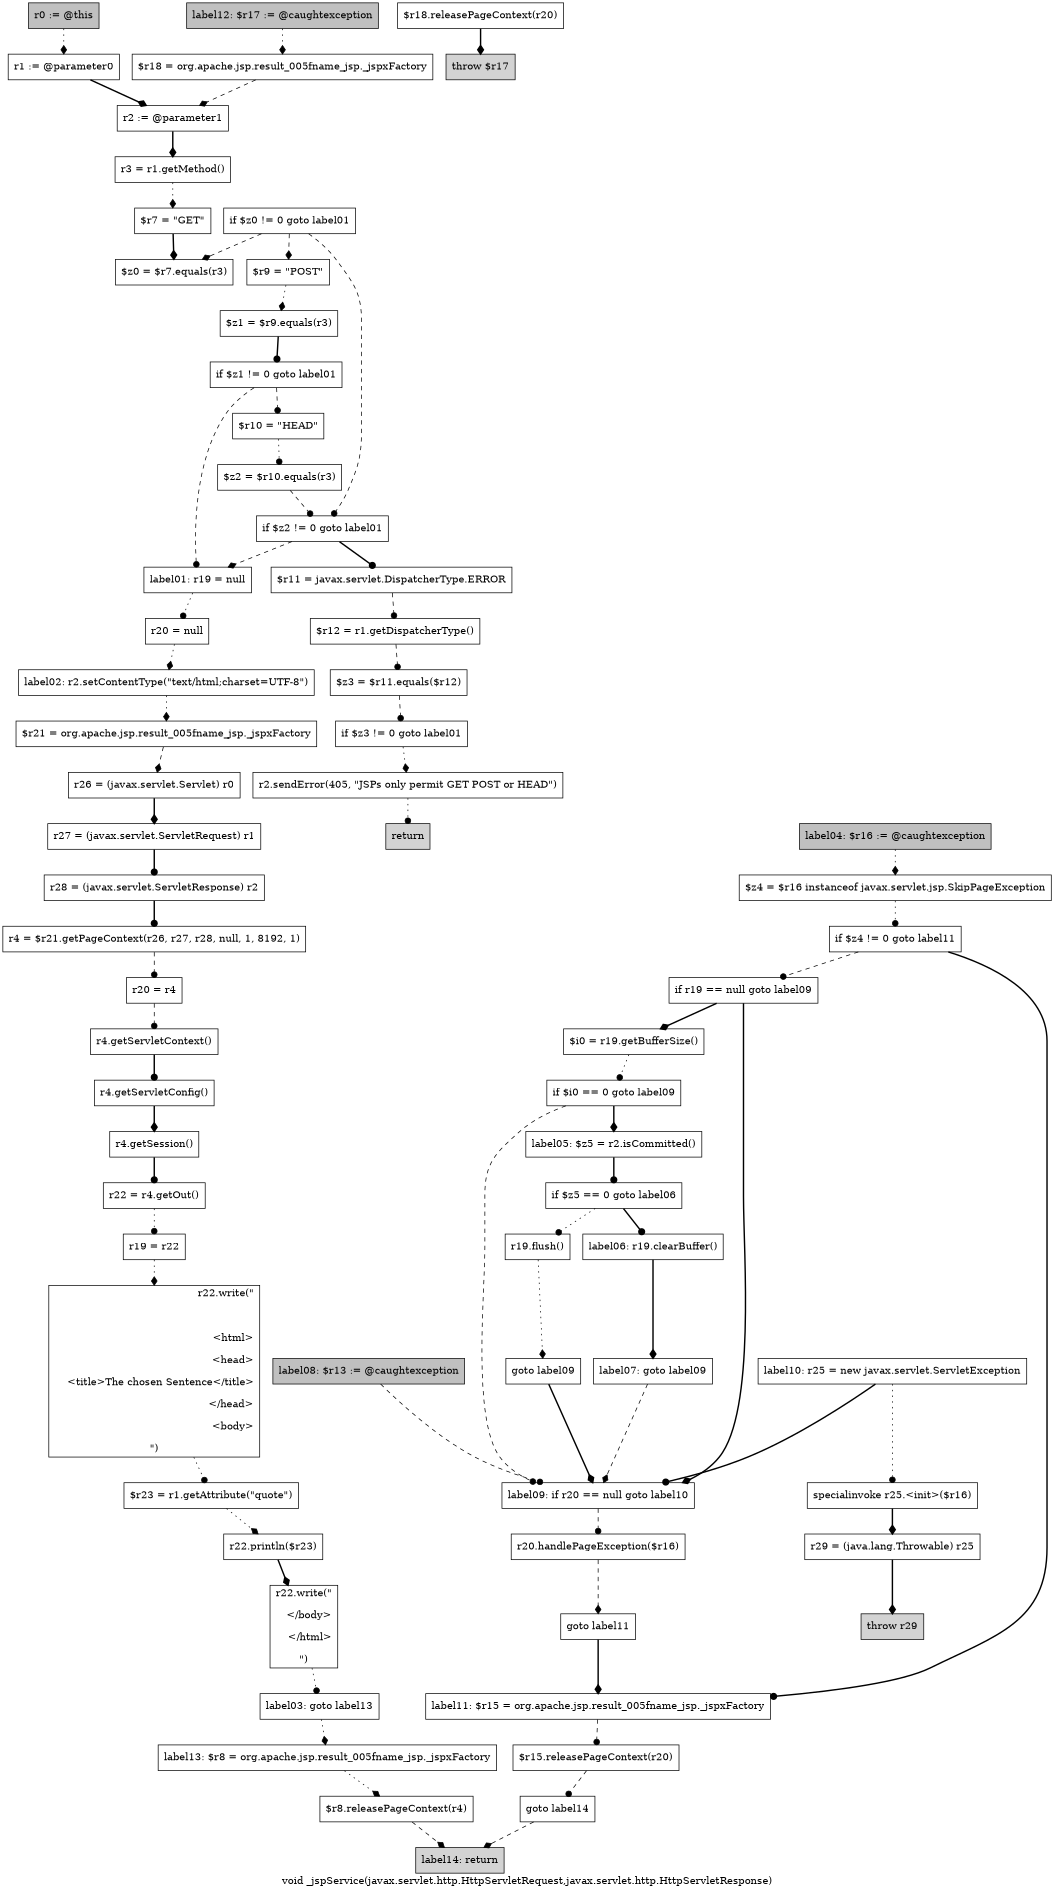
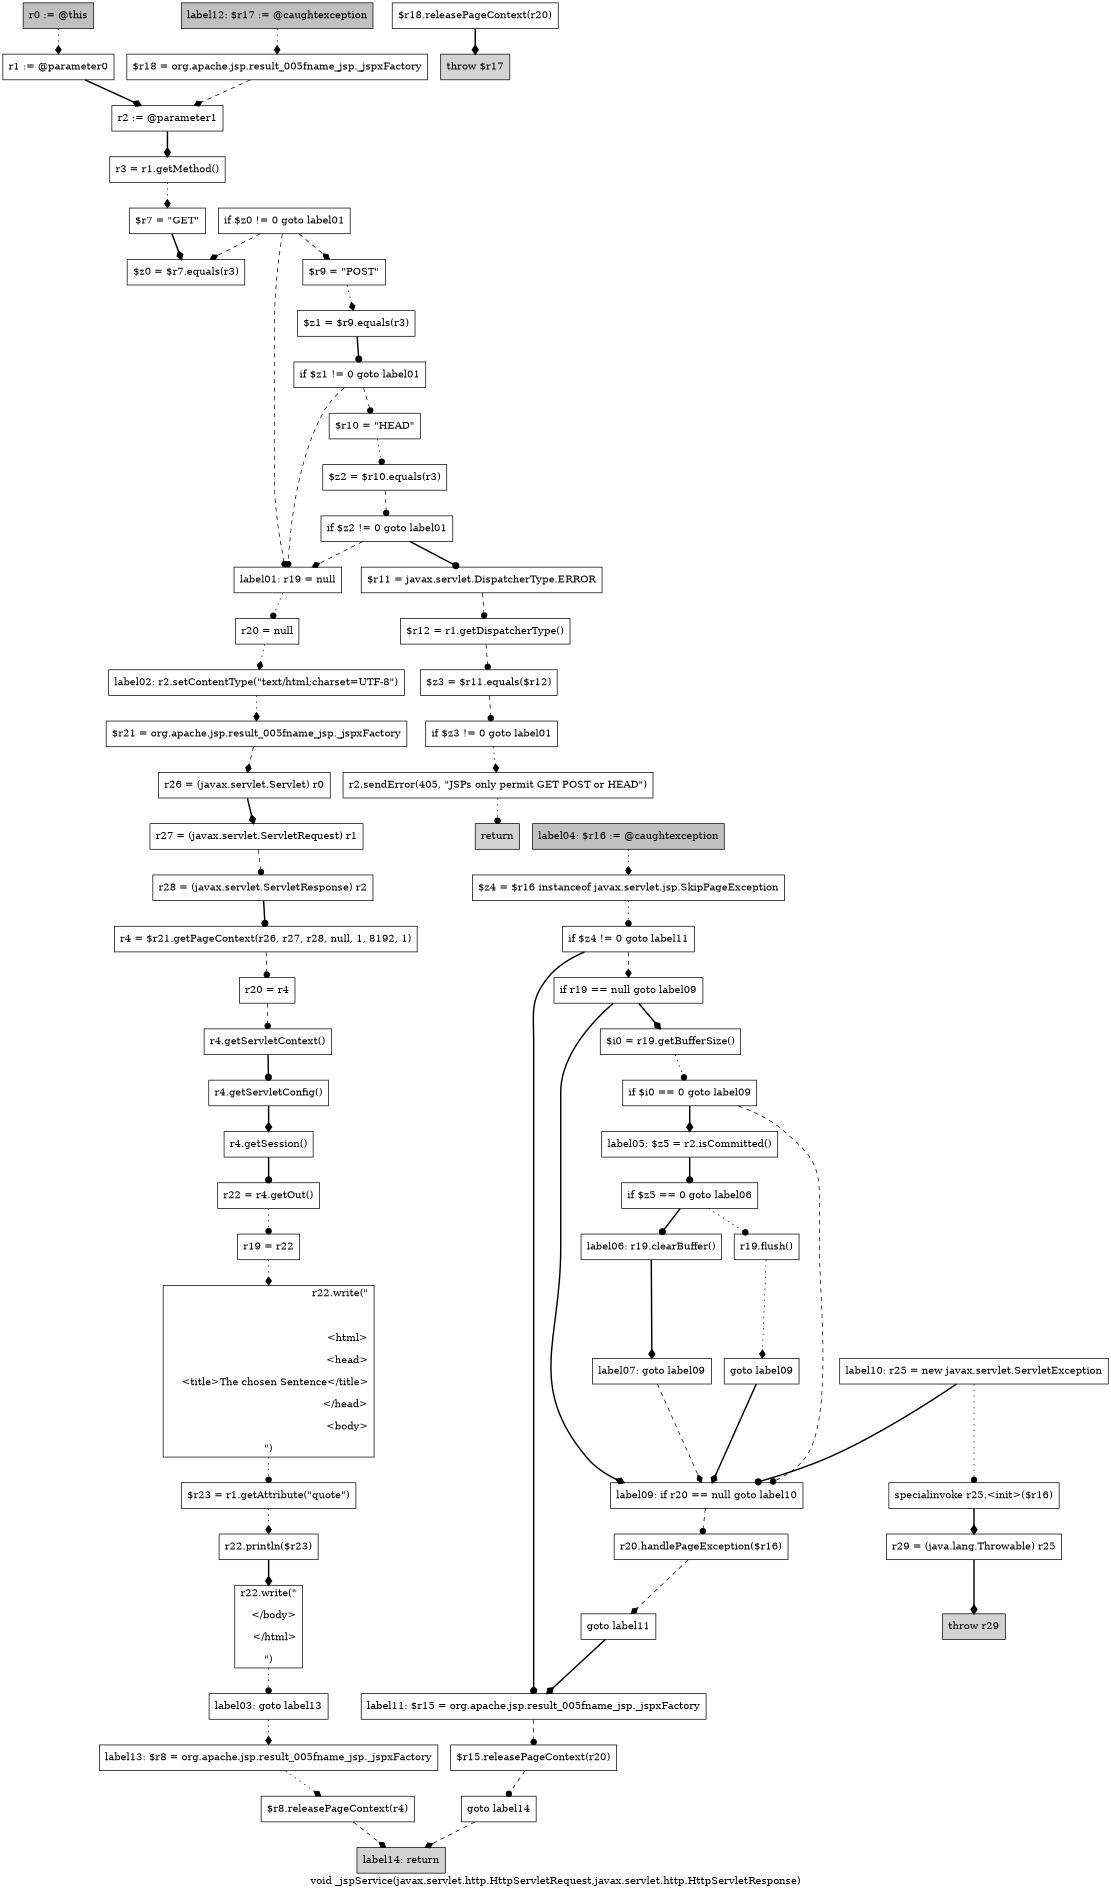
(362, 366) -> (274, 398)
(154, 859) -> (259, 859)
(822, 964) -> (628, 961)
(369, 1371) -> none
